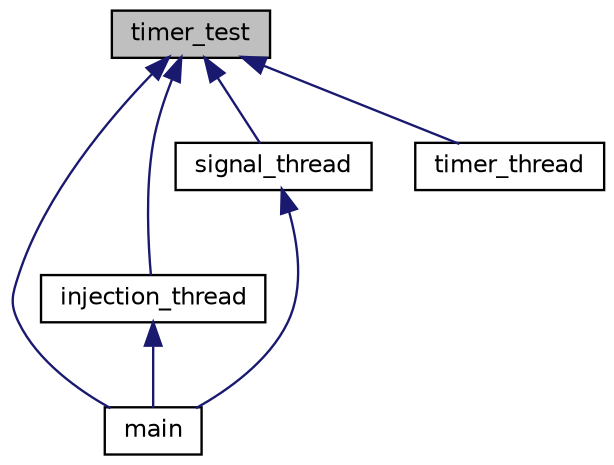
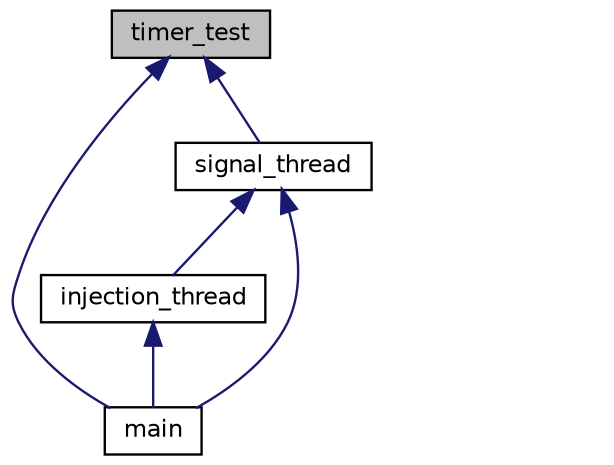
(510, 166) -> none
(149, 176) -> (205, 241)
